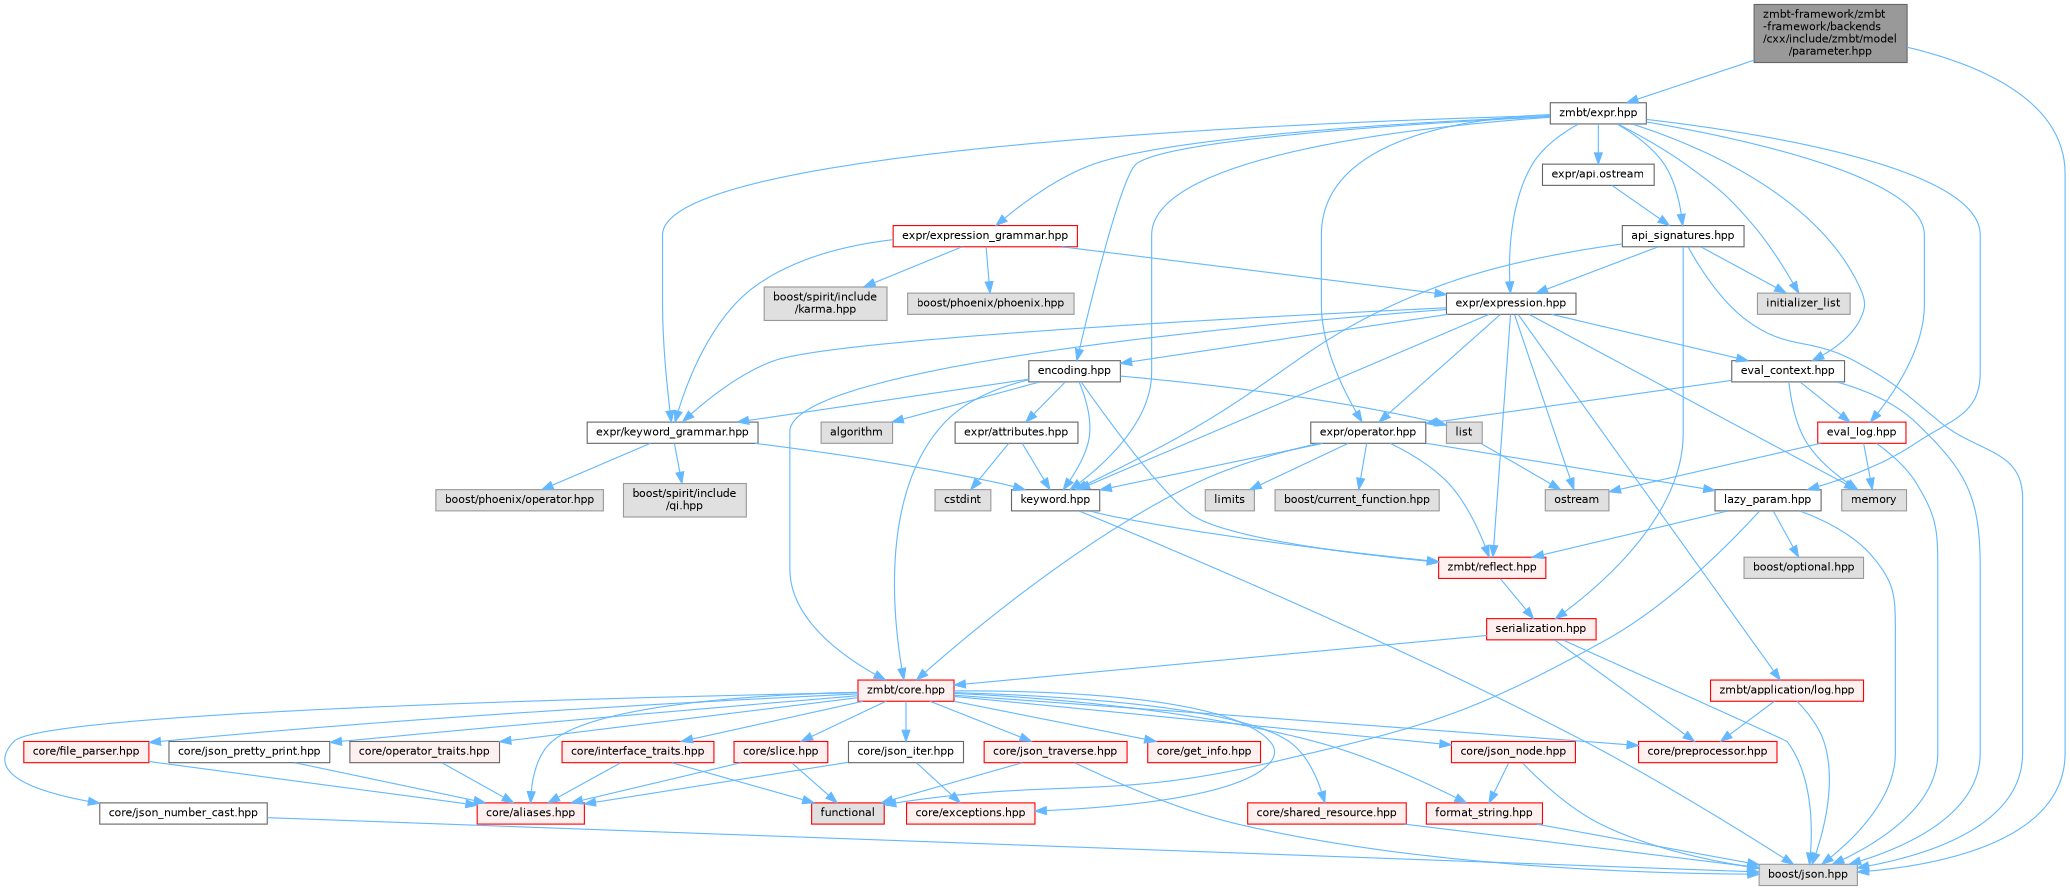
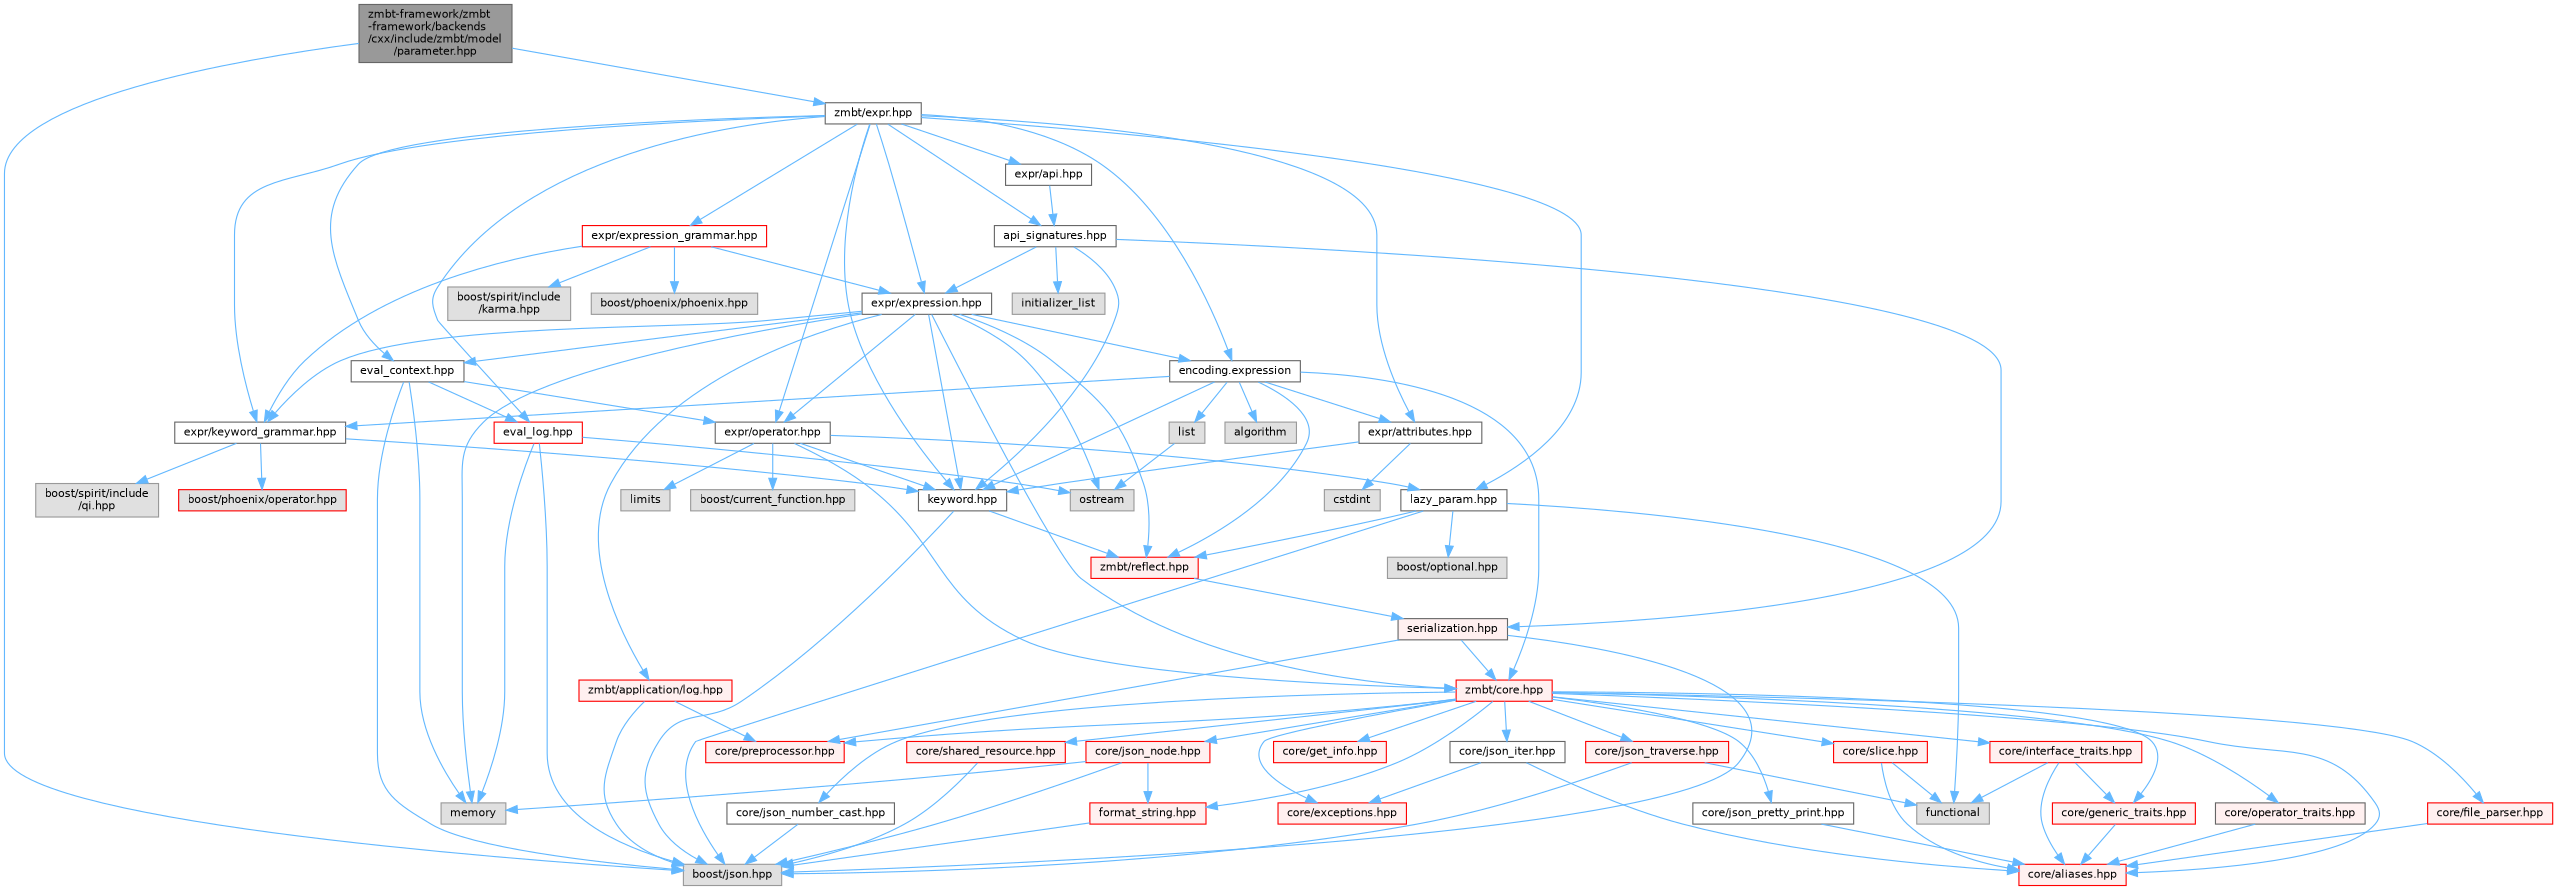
(1598, 175) -> (1049, 175)
(1719, 189) -> (1255, 155)
(1075, 371) -> (1235, 371)
(1449, 484) -> none
(520, 500) -> (262, 500)
(2023, 511) -> none
(1541, 629) -> (1453, 629)
none -> (802, 788)
(848, 813) -> (1953, 813)
none -> (2124, 813)
